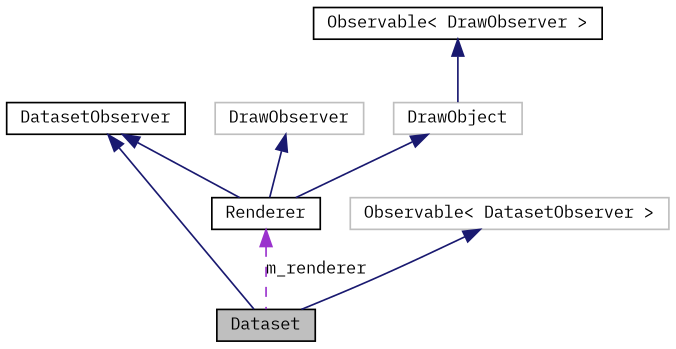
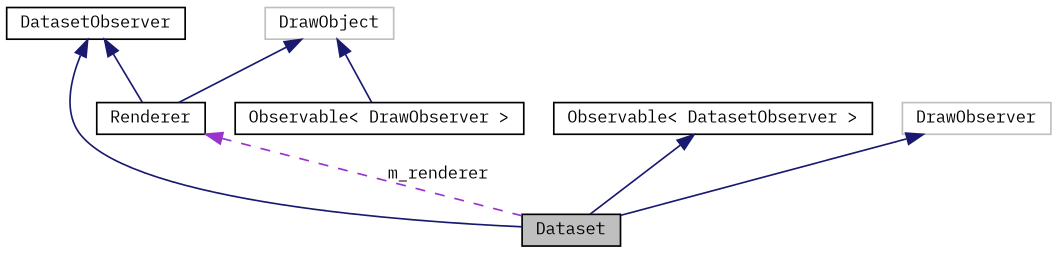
(458, 79) -> (359, 78)
(276, 174) -> (764, 177)
(510, 214) -> (713, 118)
